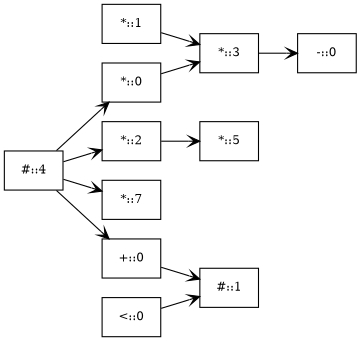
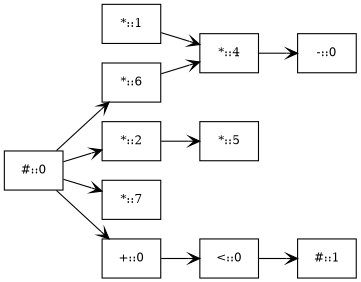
(229, 53) -> (229, 53)
(131, 83) -> (131, 83)
(34, 171) -> (34, 171)
(175, 272) -> (175, 258)
